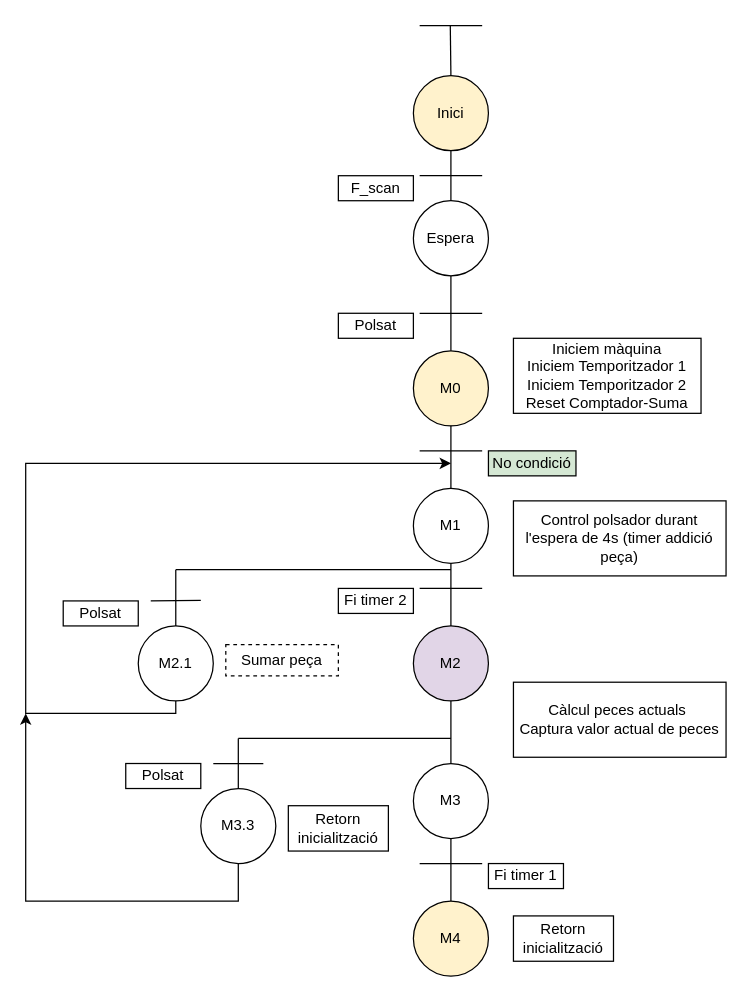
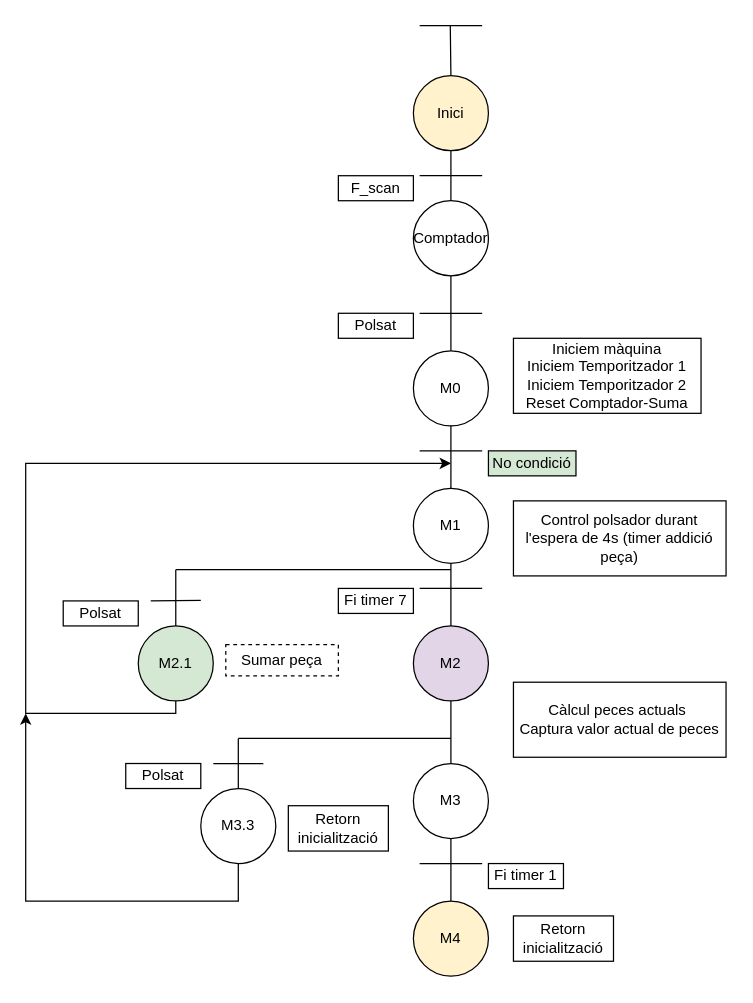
(451, 238) -> (451, 238)
(451, 388) -> (451, 388)
(376, 601) -> (376, 601)
(176, 663) -> (176, 663)
